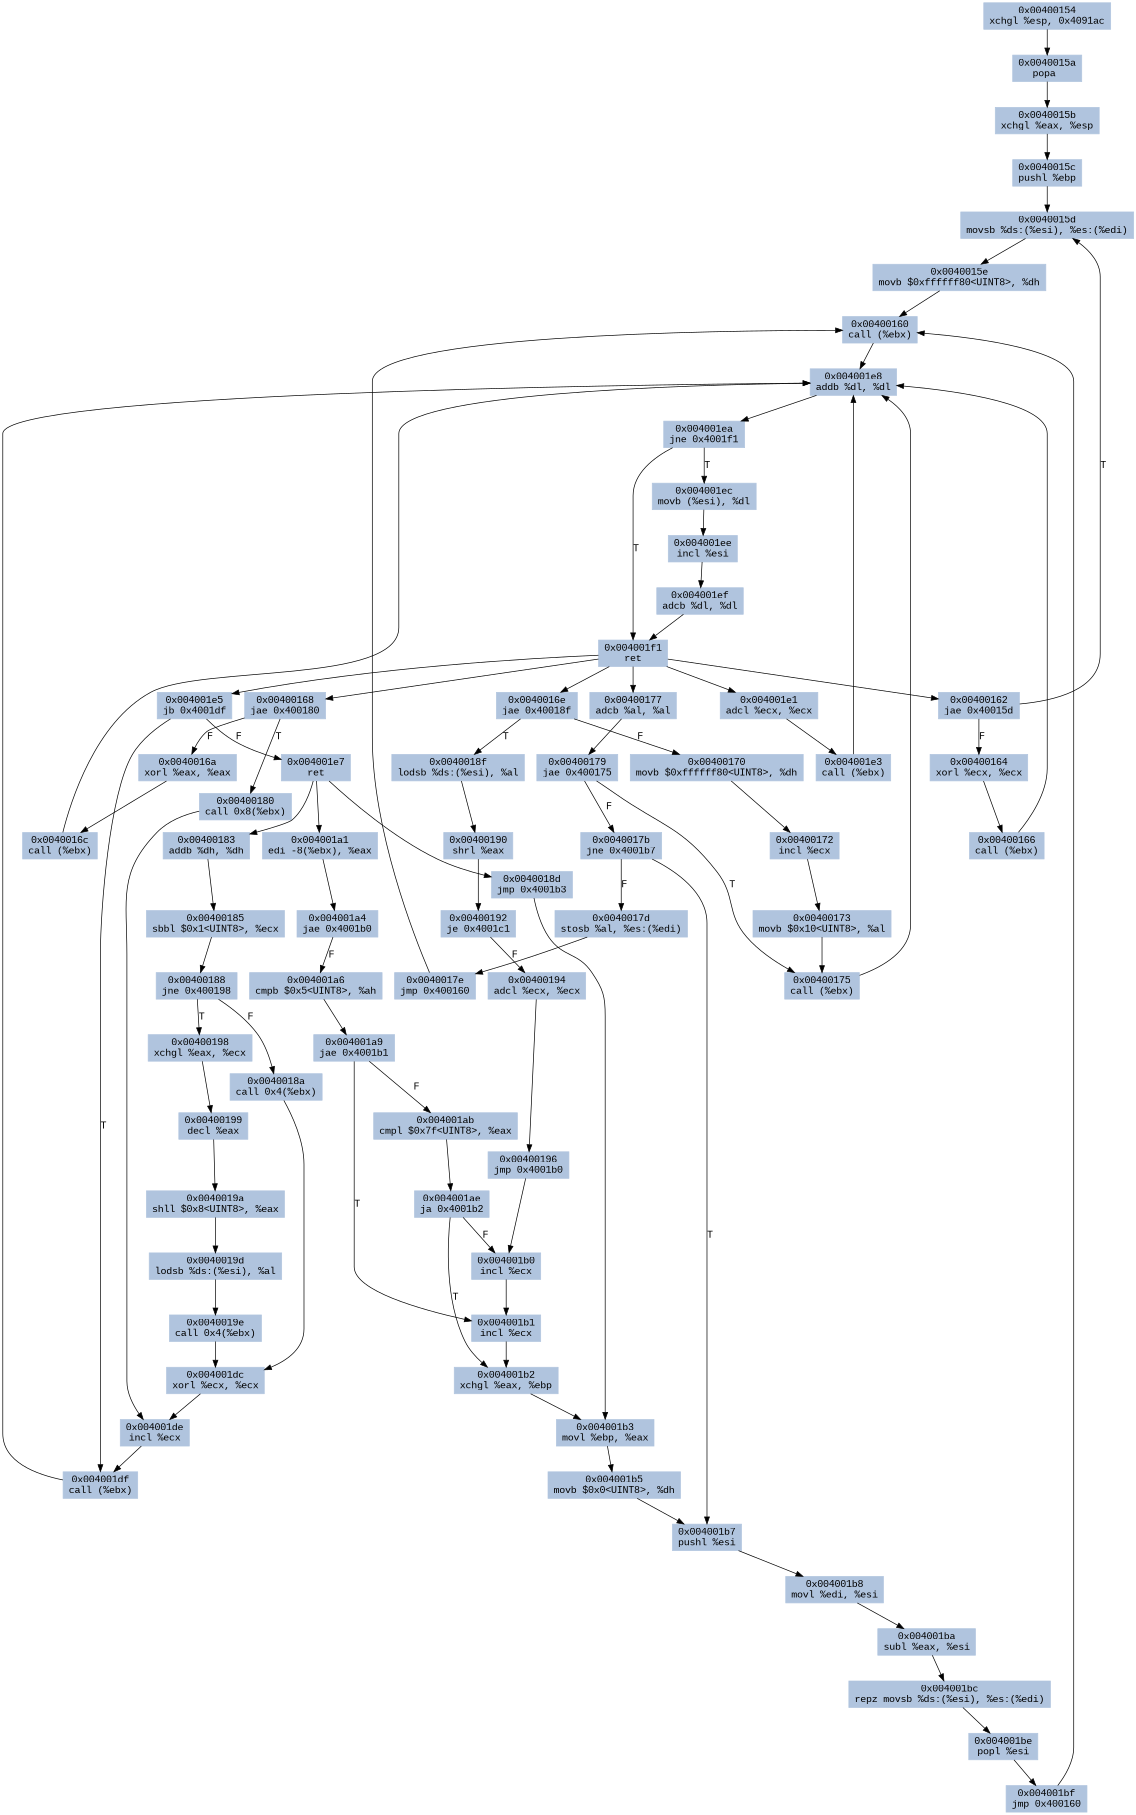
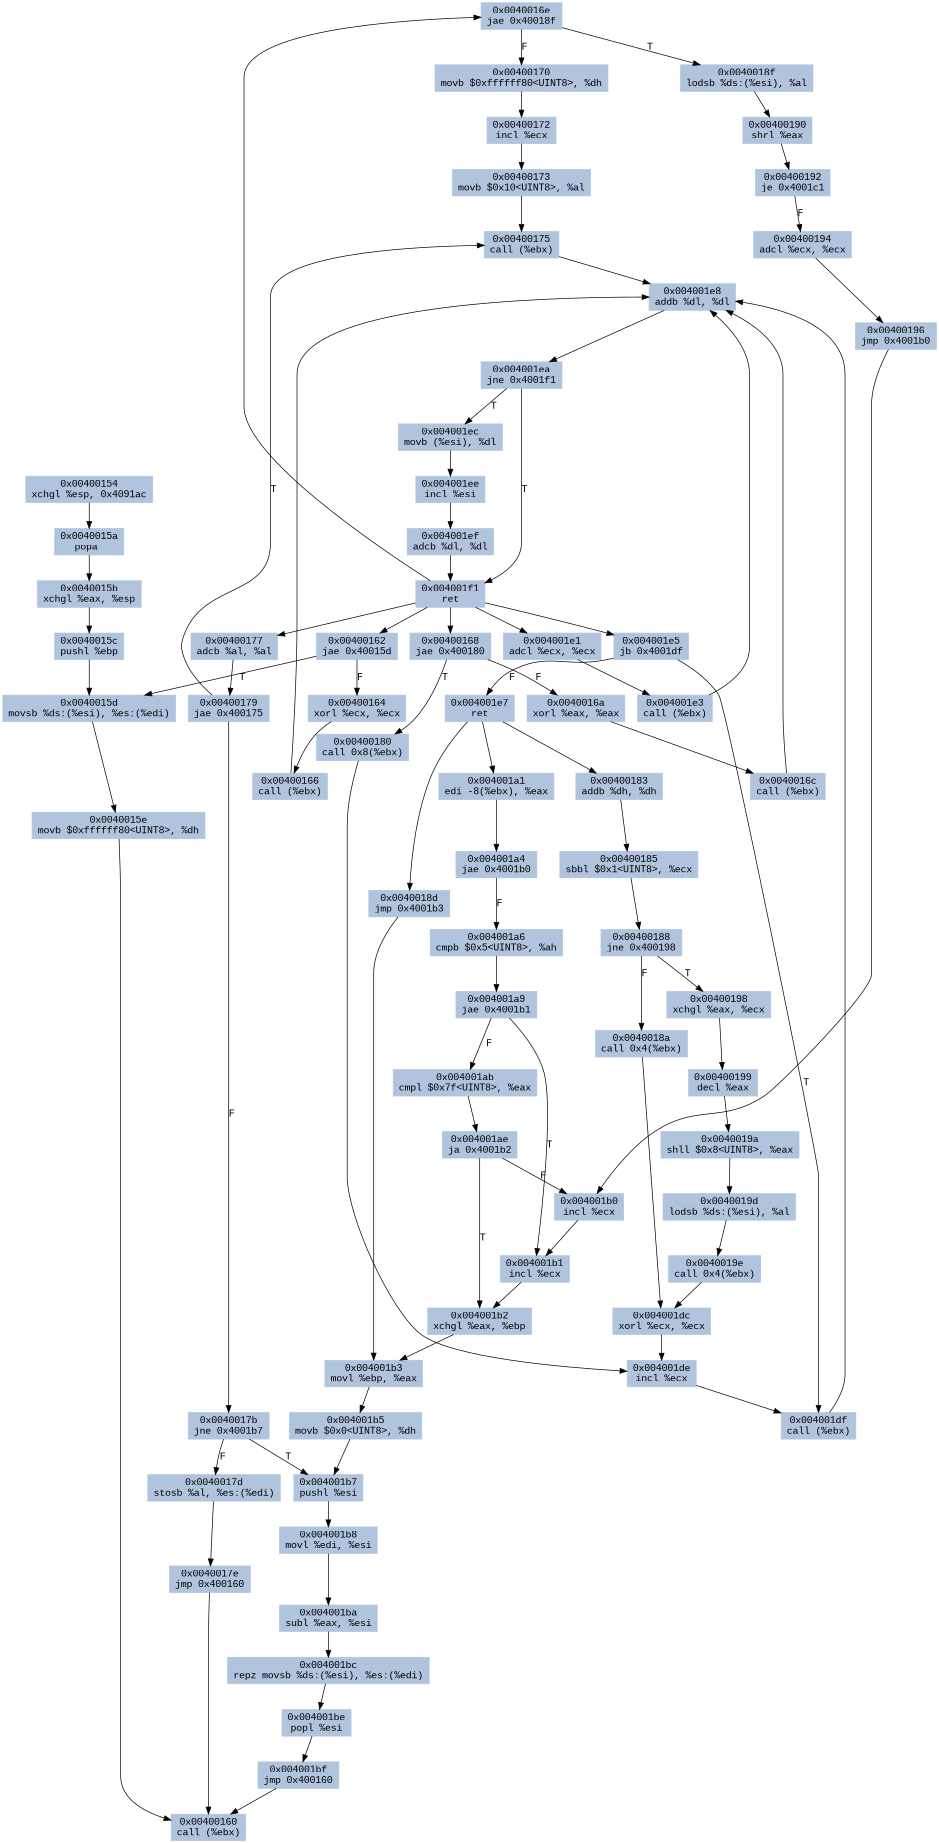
(868, 353) -> none
